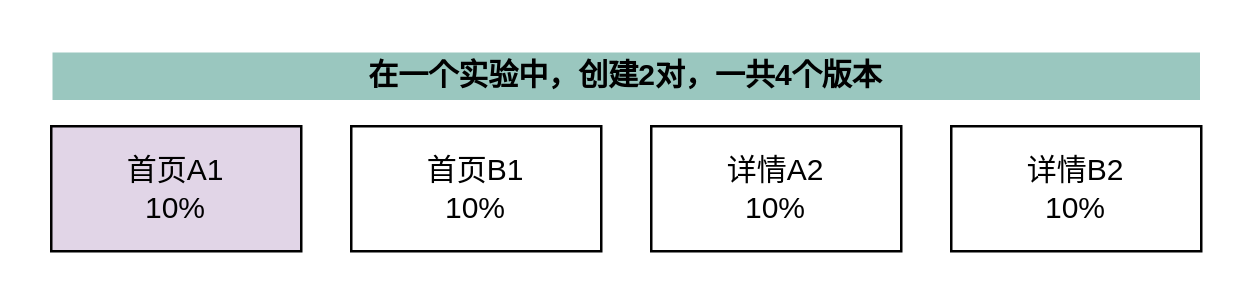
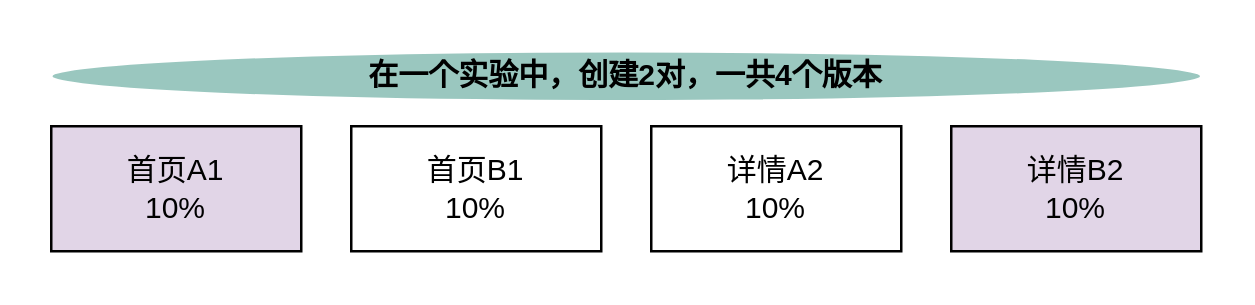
(626, 76) -> (626, 76)
(1076, 189) -> (1076, 189)
